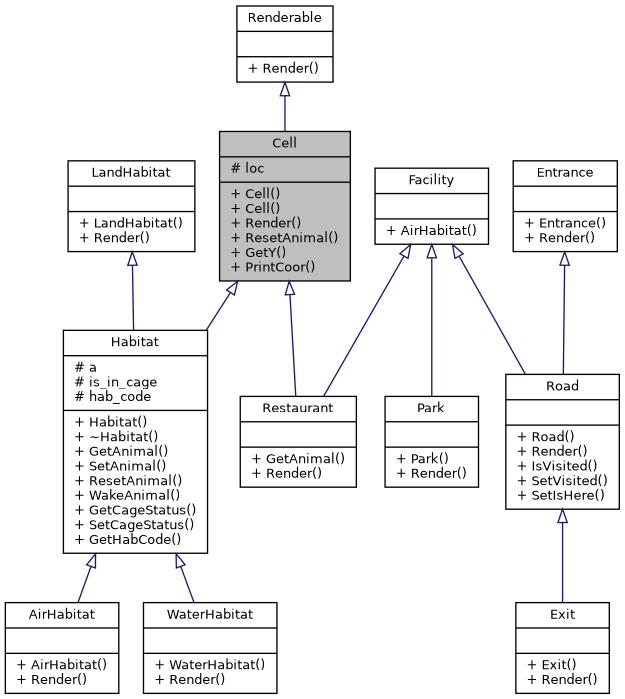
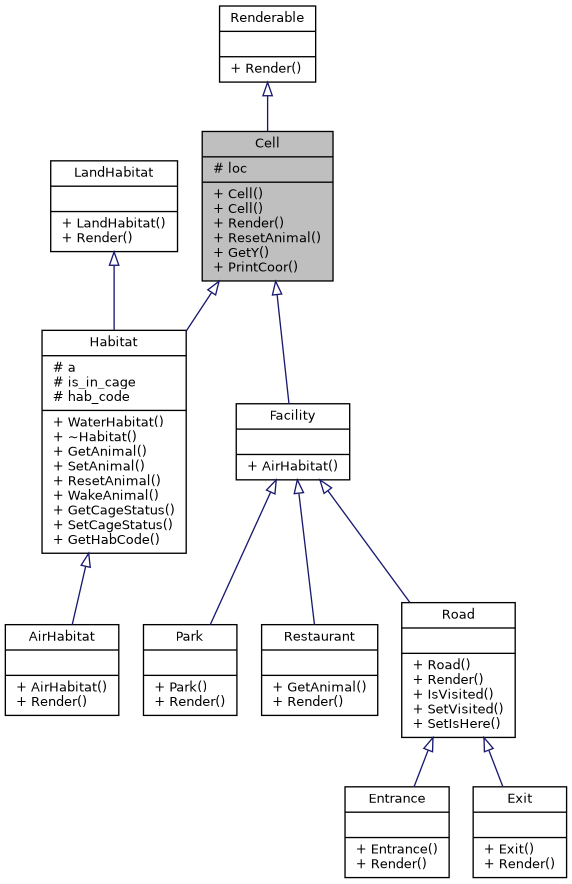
(564, 320) -> (421, 768)
(293, 346) -> (283, 349)
(111, 422) -> (109, 422)
(210, 648) -> none
